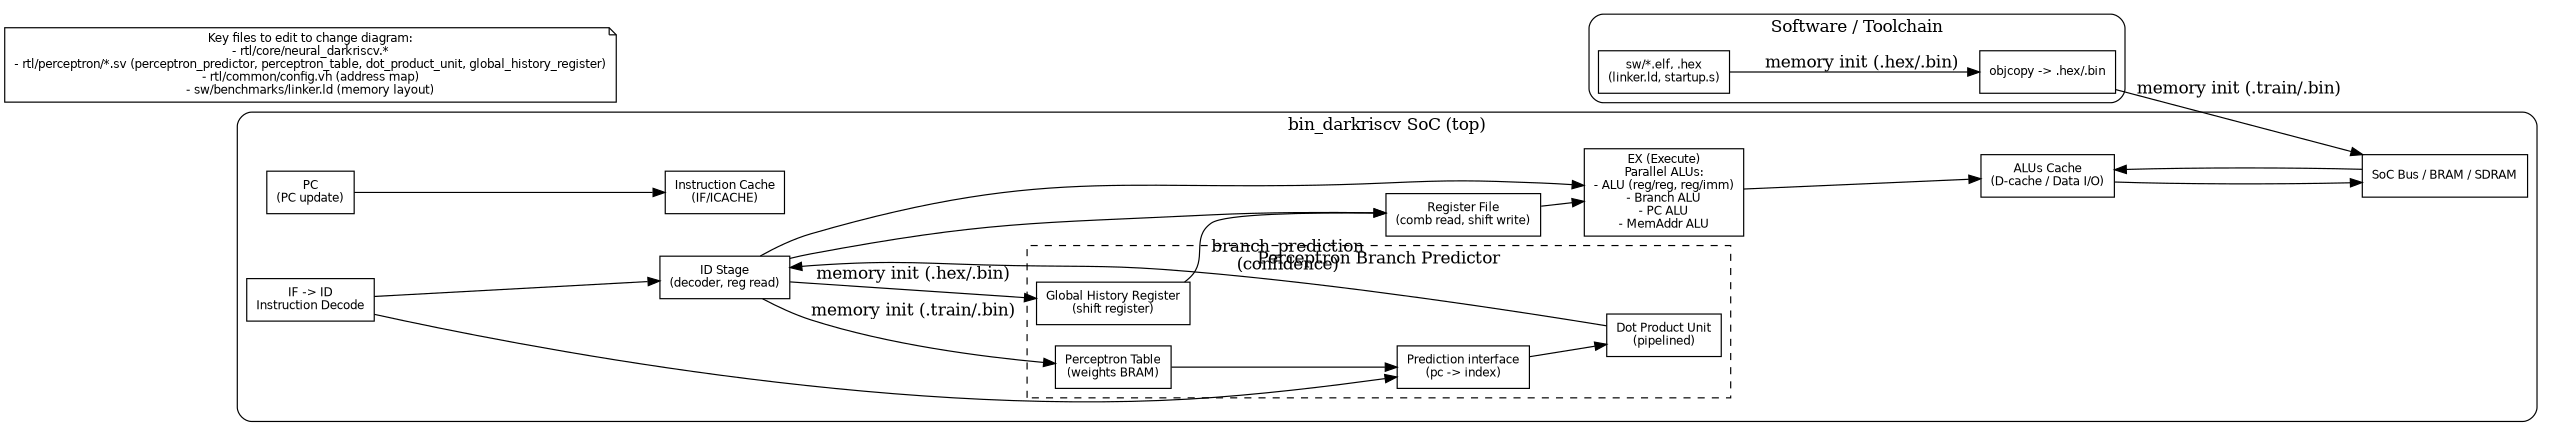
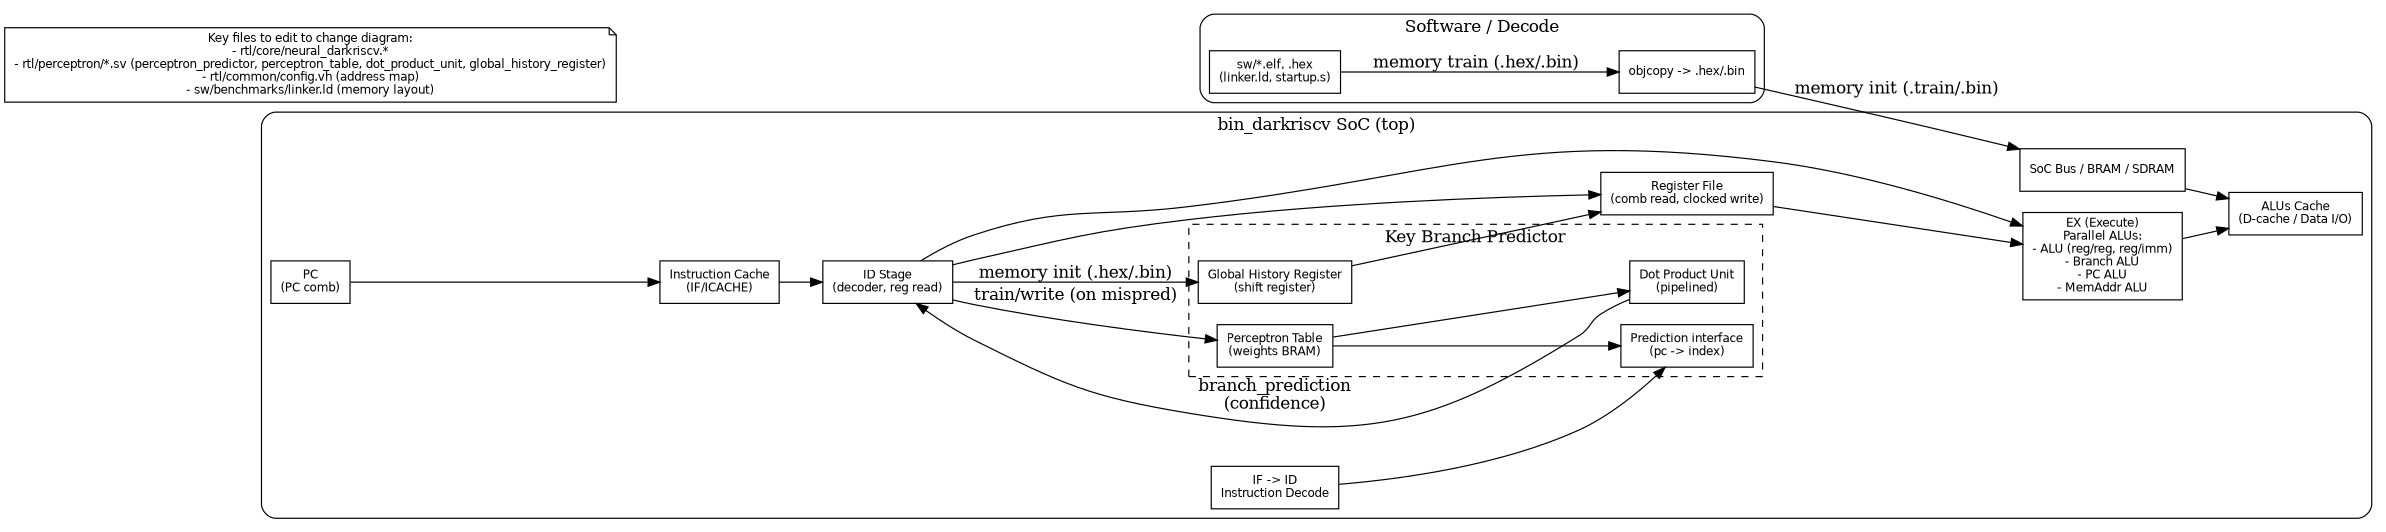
(1857, 28) -> (1482, 28)
(1862, 63) -> (1476, 63)
(2232, 184) -> none
(310, 192) -> (310, 282)
(1463, 215) -> (1687, 194)
(1379, 259) -> (1476, 238)
(511, 289) -> (795, 282)
(913, 311) -> (1075, 296)
(1562, 351) -> (1475, 315)
